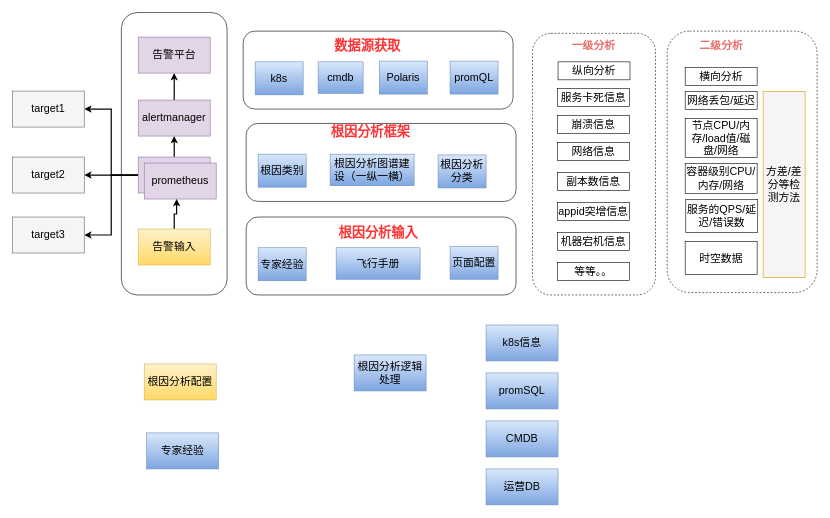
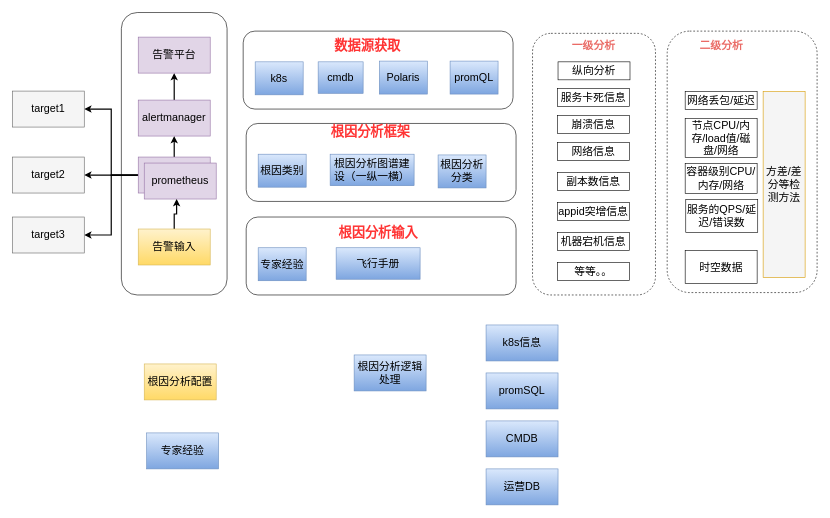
(722, 77) -> none
(722, 258) -> (722, 267)
(474, 263) -> none
